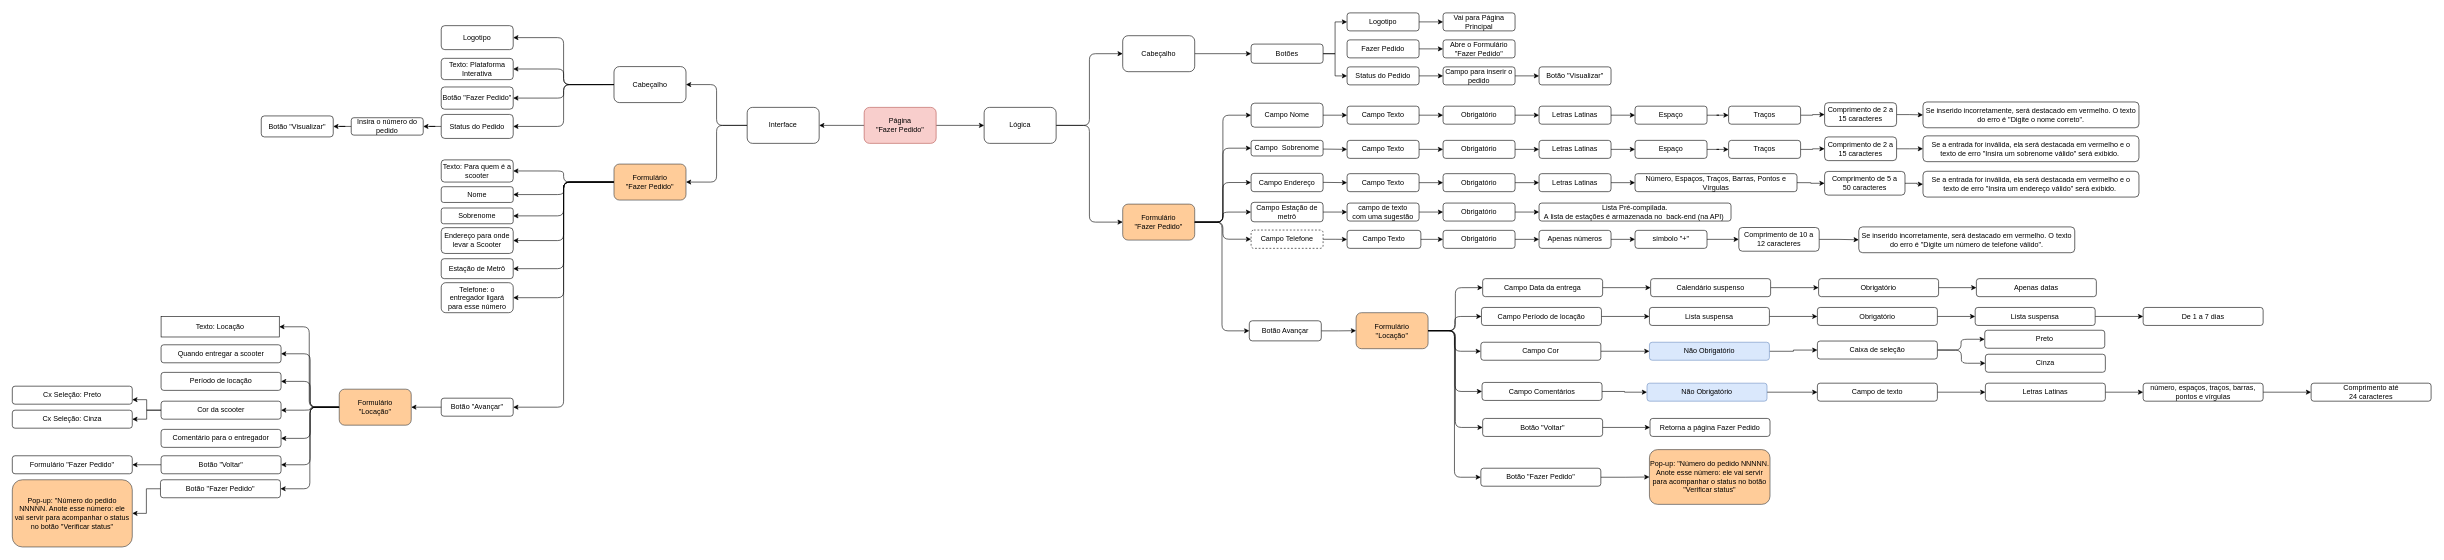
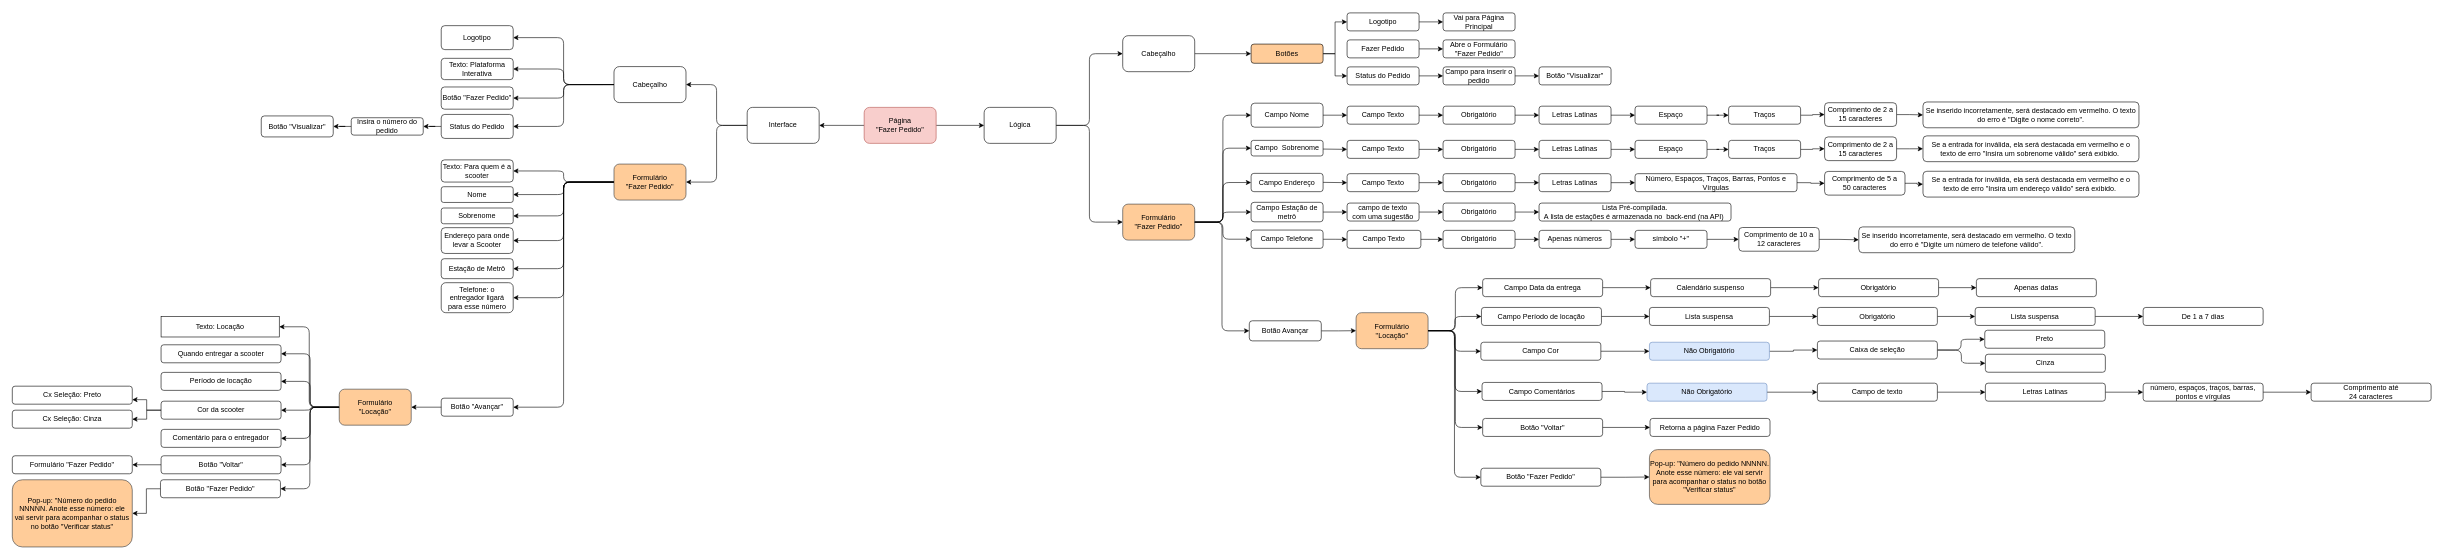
(1287, 54) -> (1287, 54)
(1287, 239) -> (1287, 239)
